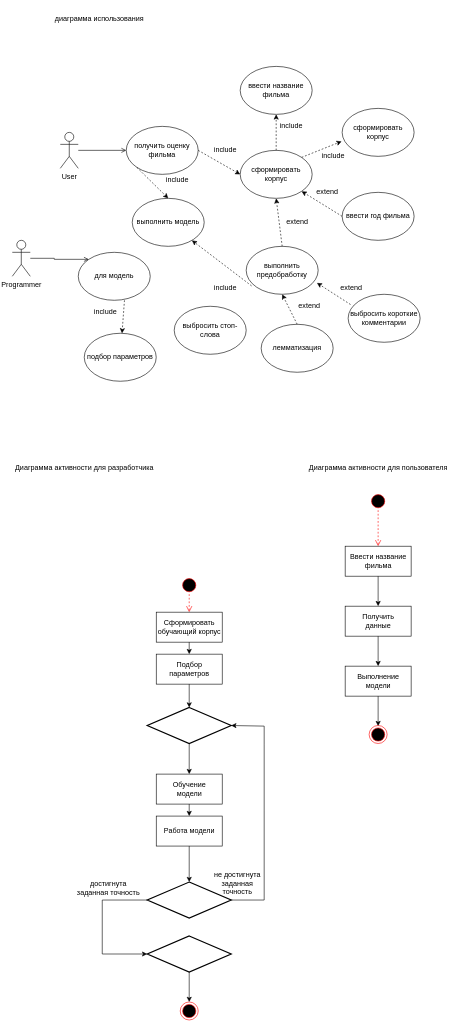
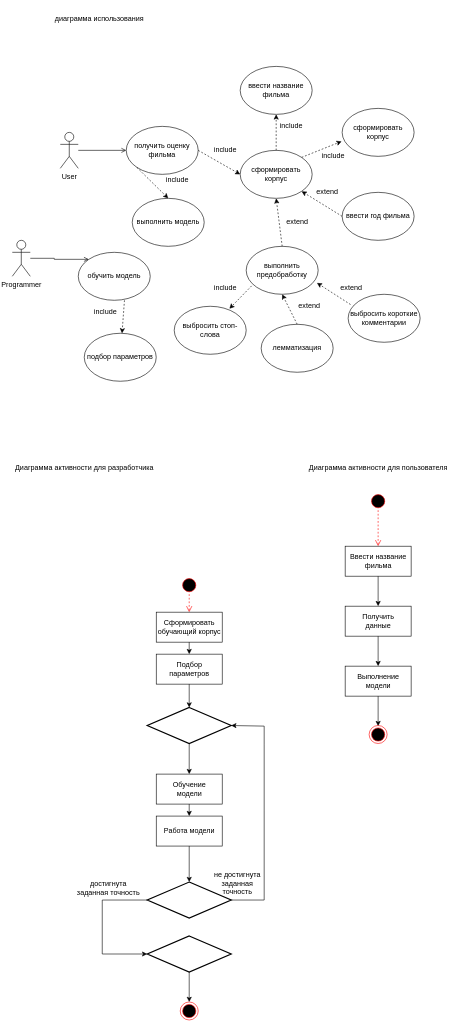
(209, 253) -> (237, 301)
(114, 276) -> (114, 276)
